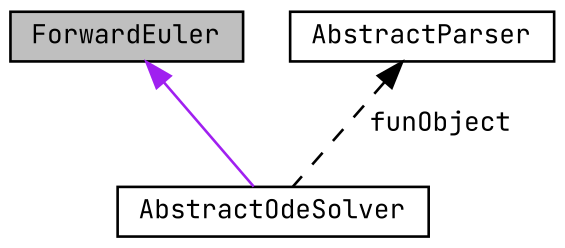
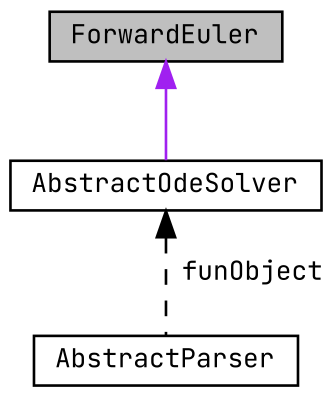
(339, 134) -> (166, 287)
